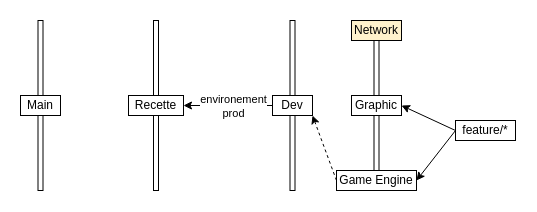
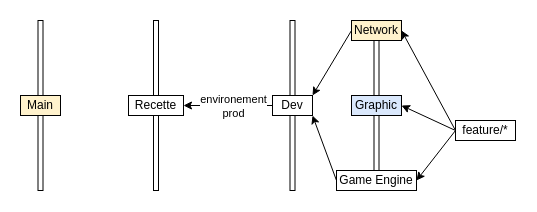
none -> (334, 60)
none -> (430, 84)
(41, 106) -> (41, 106)
(377, 106) -> (377, 106)
(326, 151) -> (326, 151)
